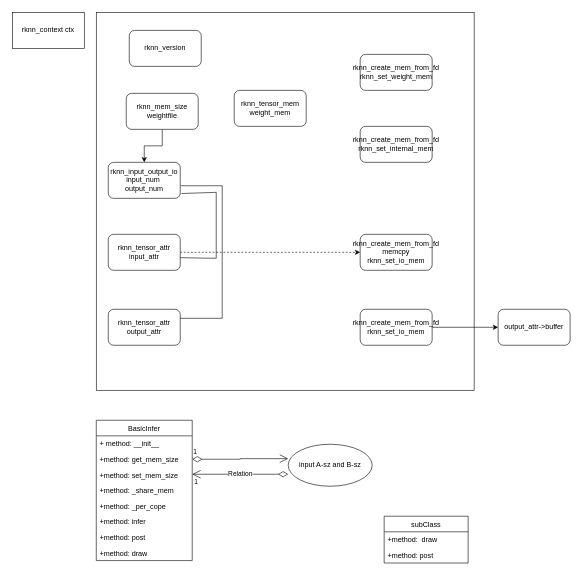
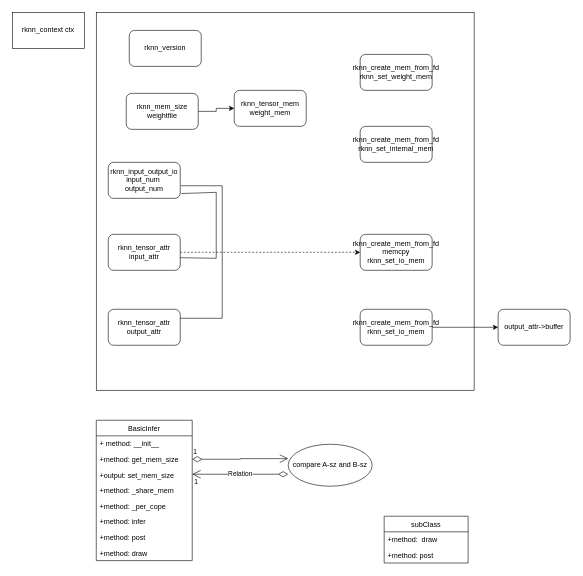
(144, 148) -> (215, 111)
(330, 465) -> (330, 465)
(139, 475) -> (139, 475)
